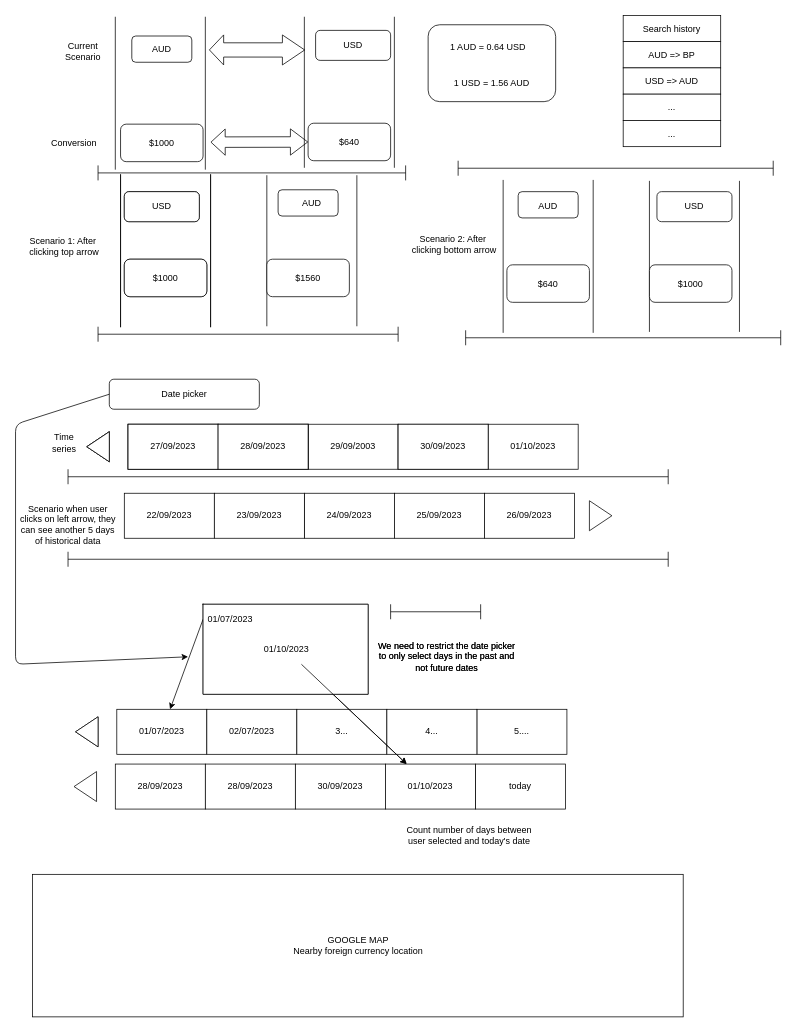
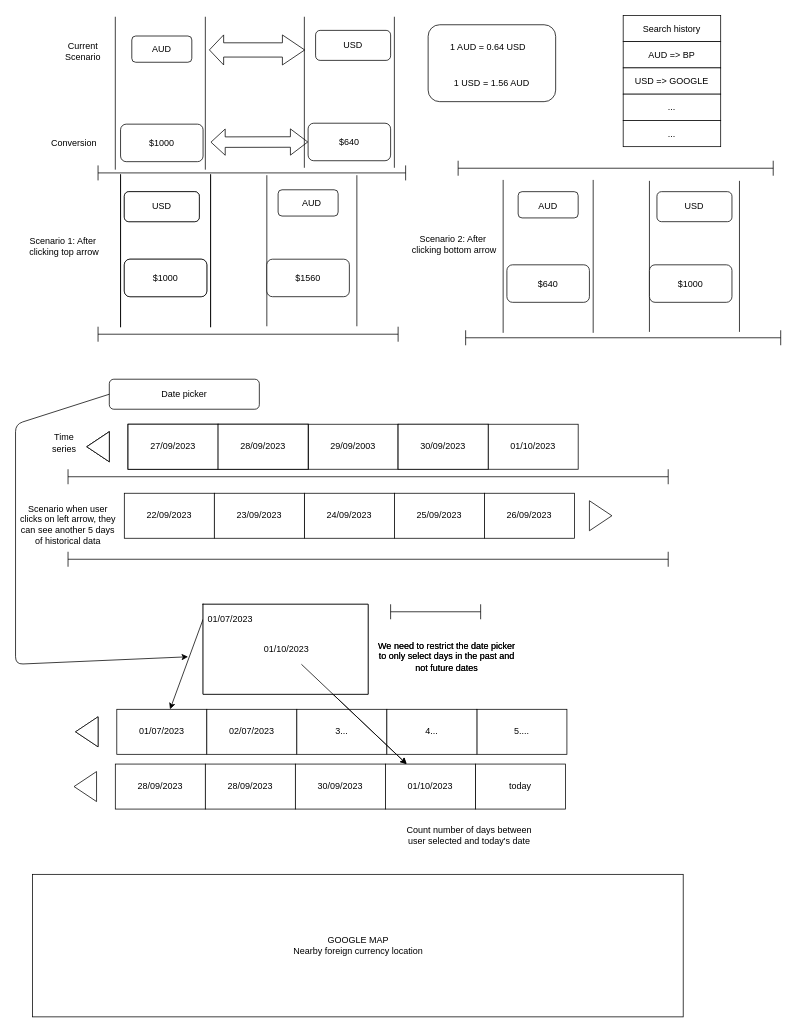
(672, 81) -> (672, 81)
